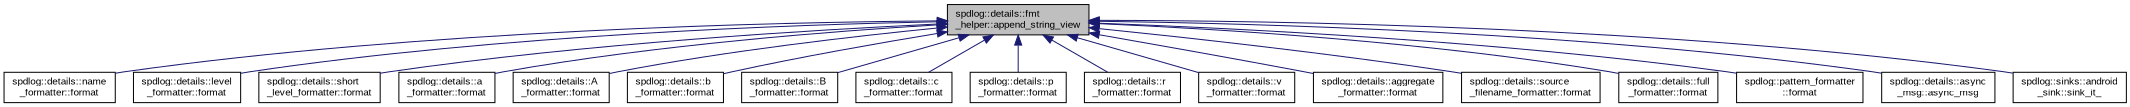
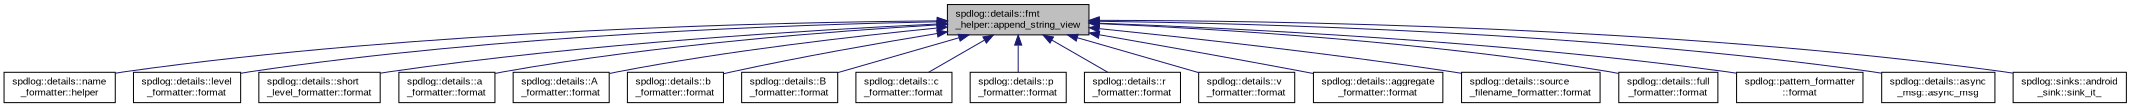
(60, 87) -> (60, 87)
